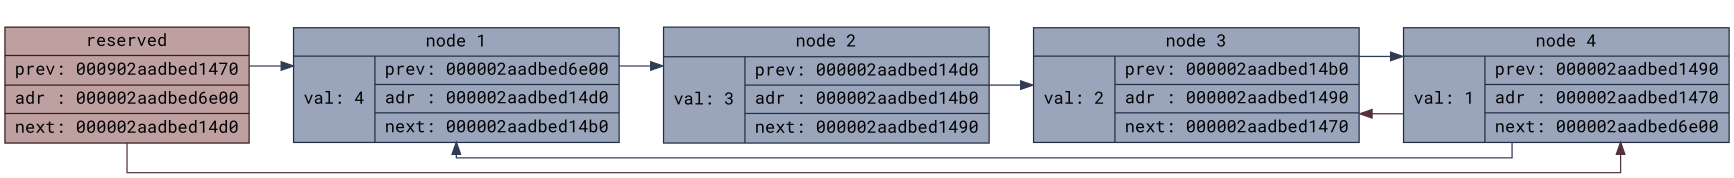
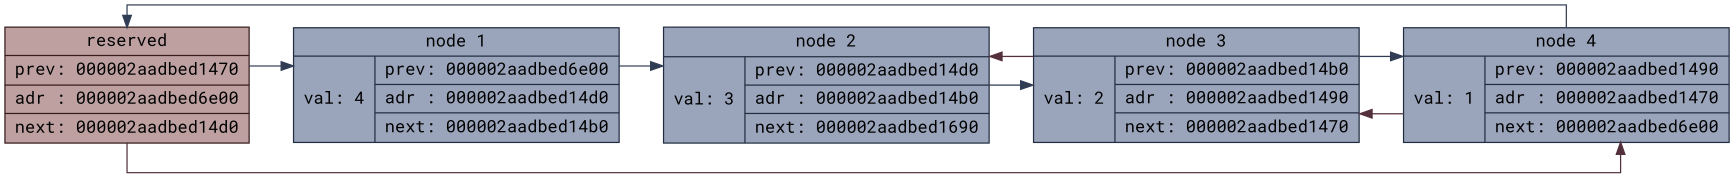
none -> (1018, 56)
(127, 70) -> (127, 70)
(867, 128) -> (867, 128)
(990, 158) -> (853, 5)
